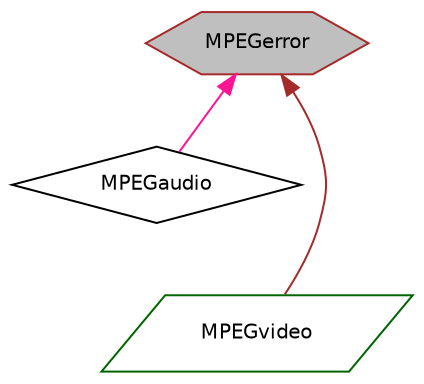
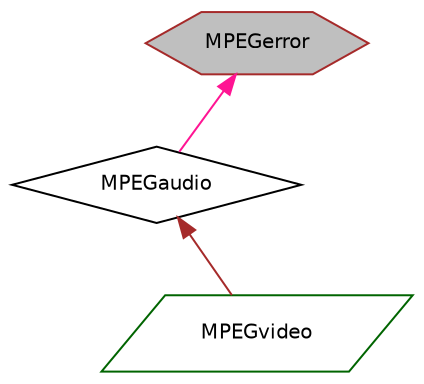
(325, 194) -> (211, 265)
